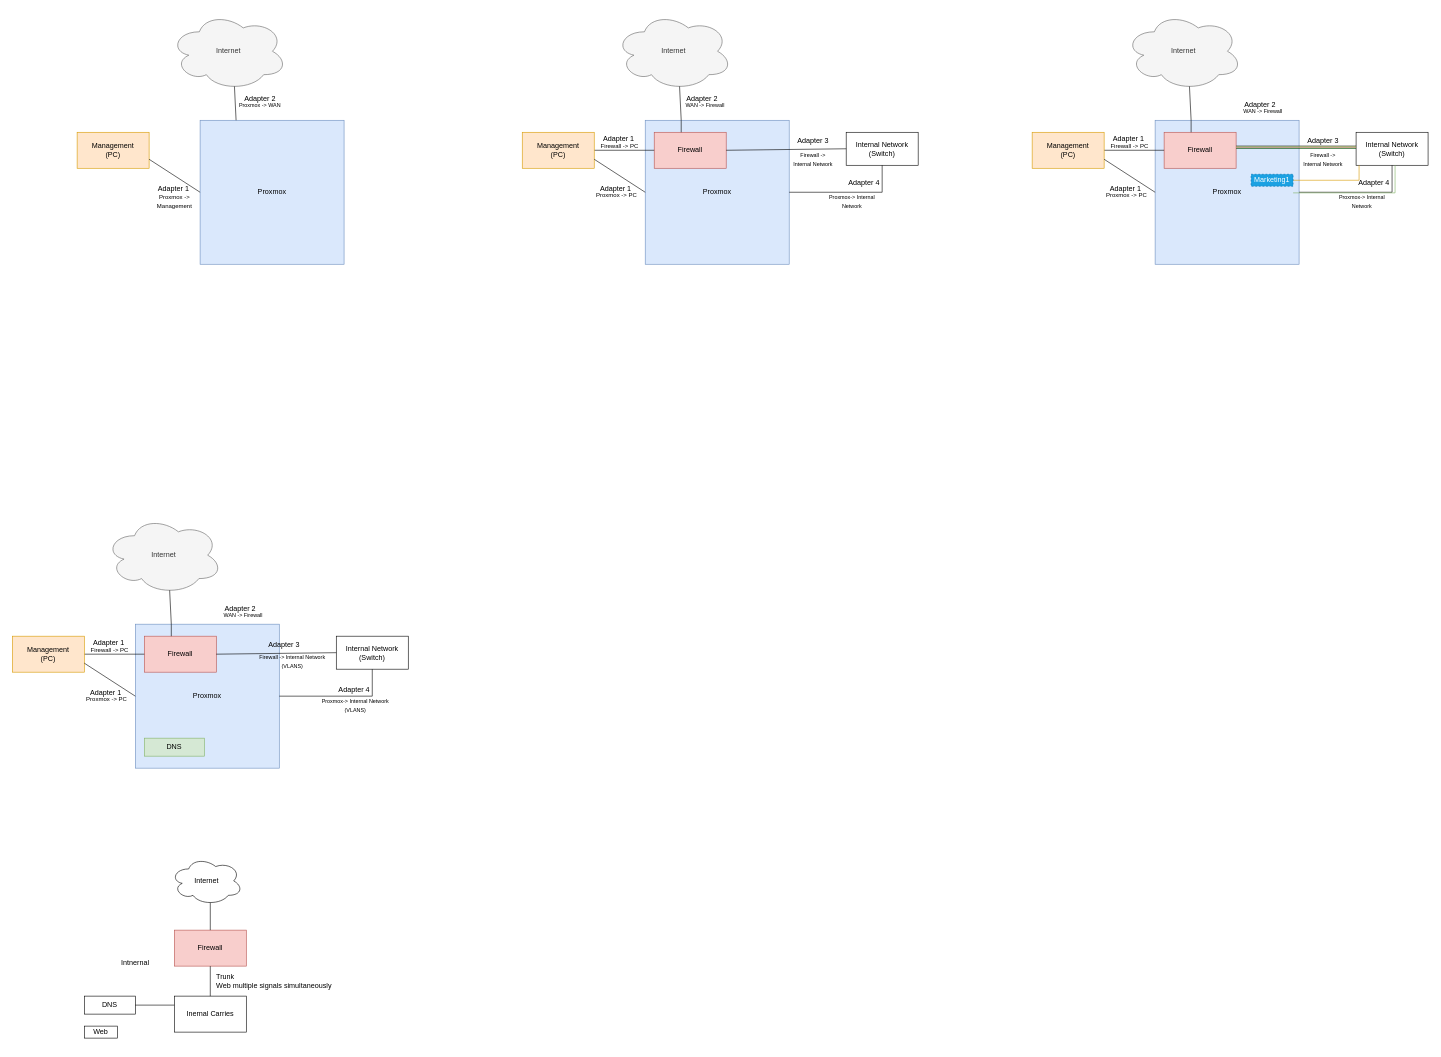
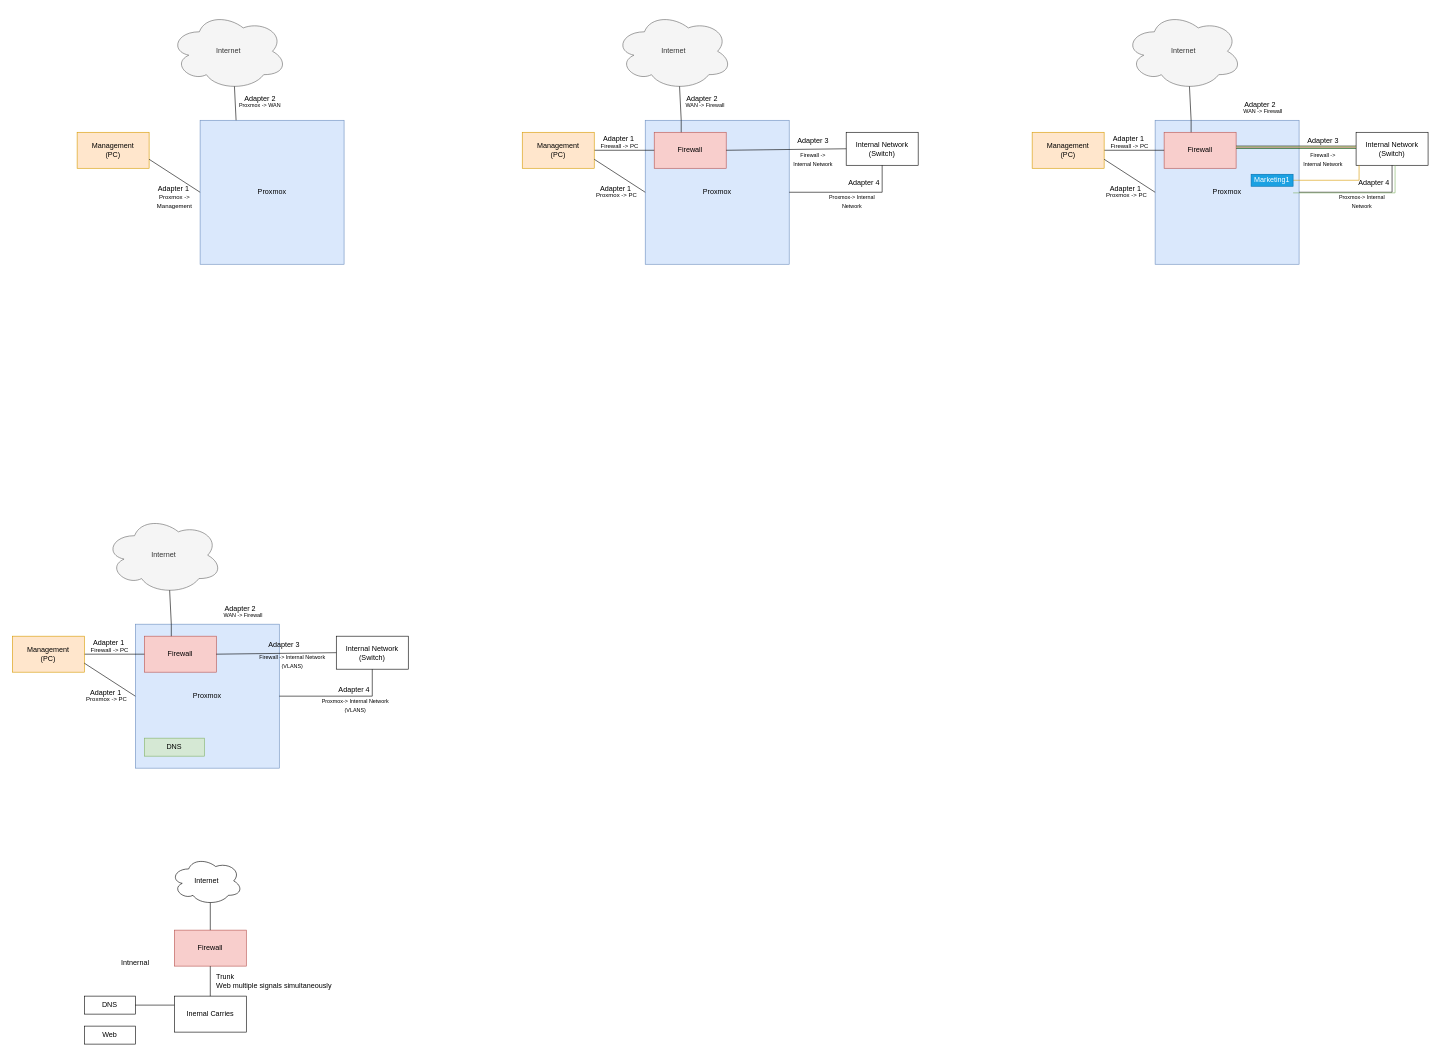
(1272, 180) -> (1272, 180)
(101, 1032) -> (110, 1035)
